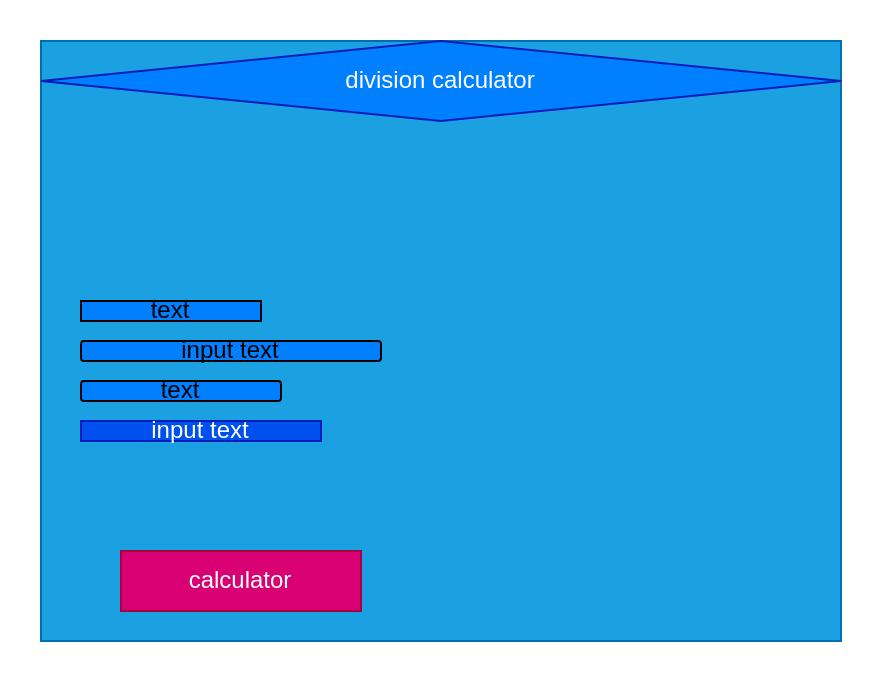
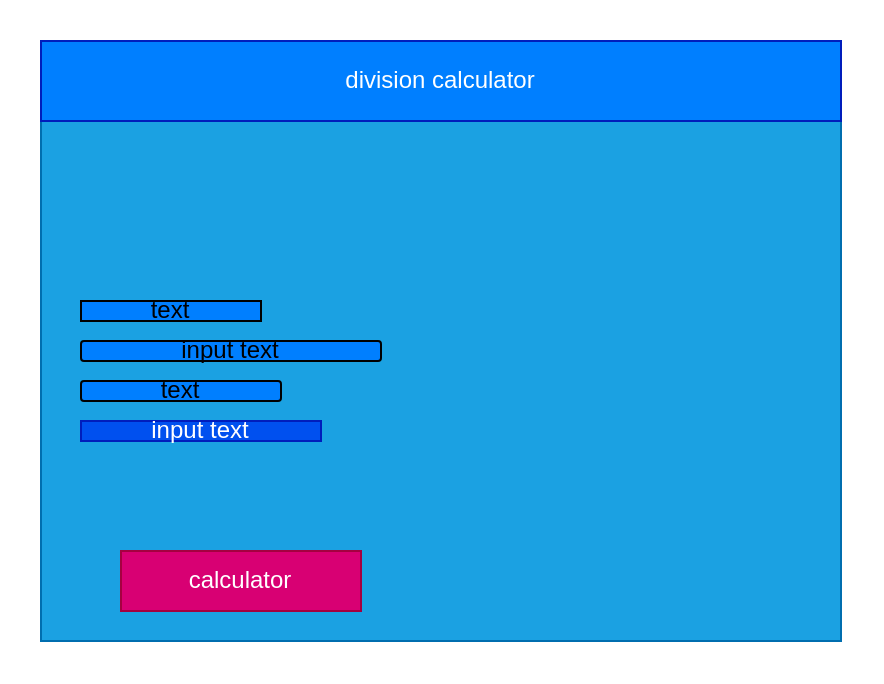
(441, 81) -> (441, 81)
